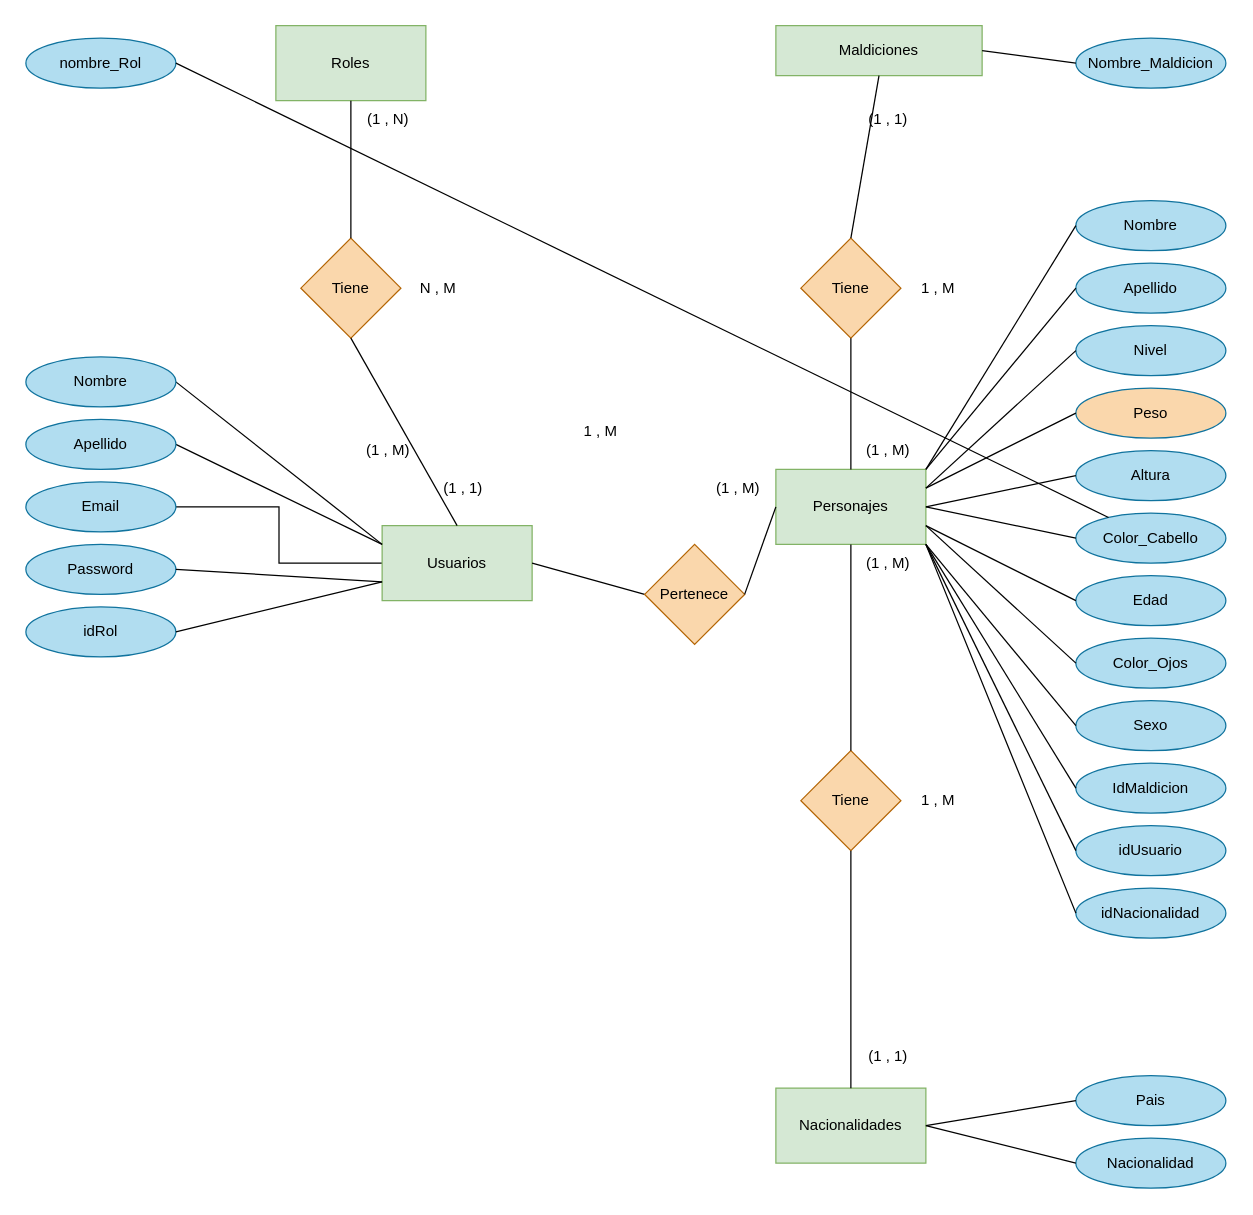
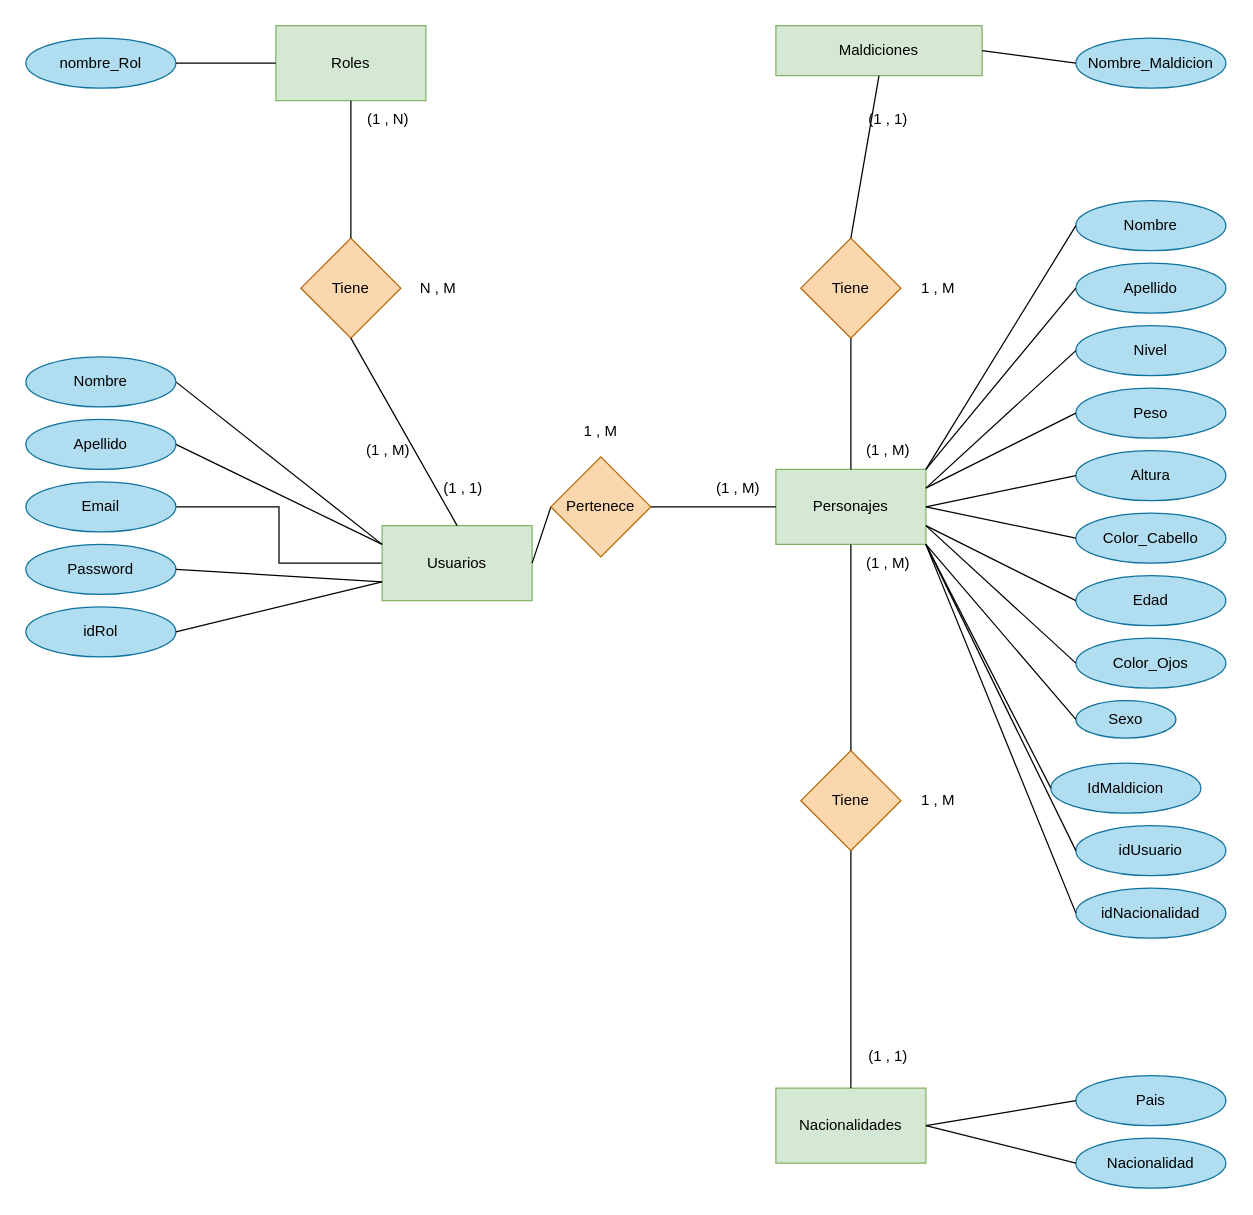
(559, 250) -> (226, 63)
(1151, 413) -> (1151, 413)
(694, 594) -> (601, 507)
(1151, 726) -> (1126, 719)
(1151, 788) -> (1126, 788)
